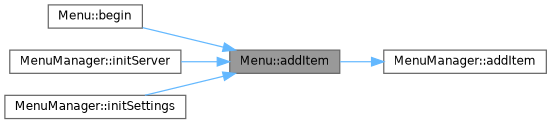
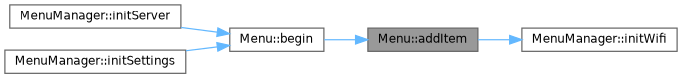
(199, 62) -> (199, 30)
(465, 62) -> (600, 40)
(184, 86) -> (202, 49)
